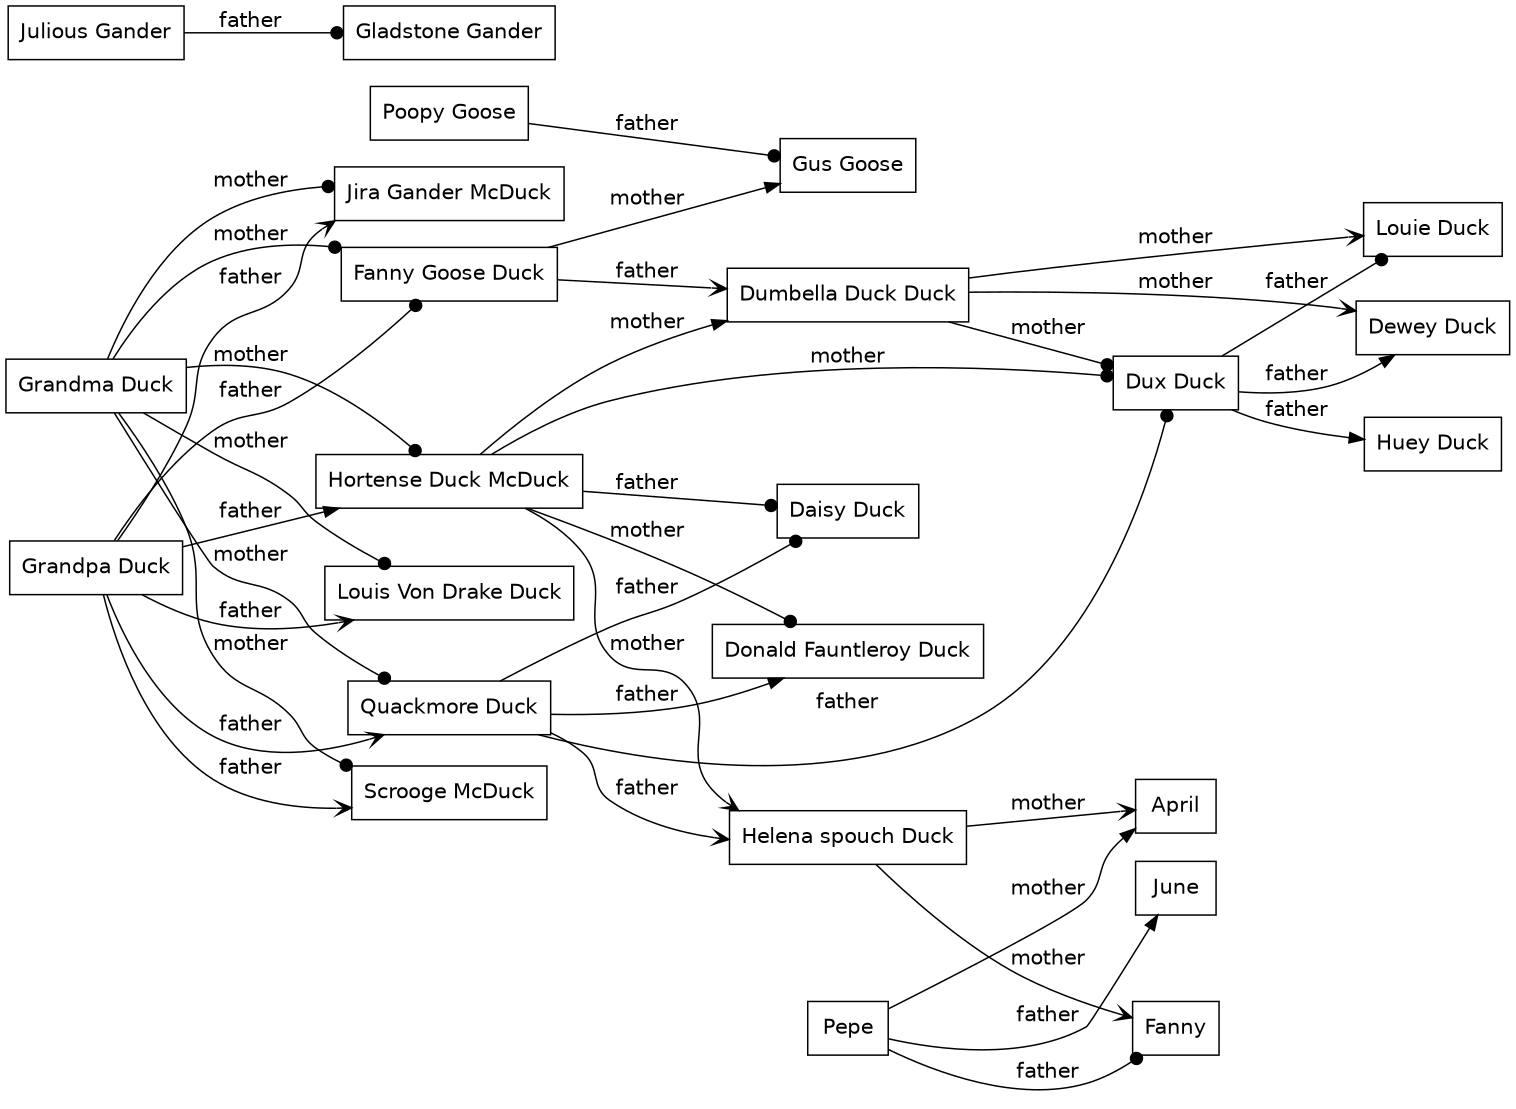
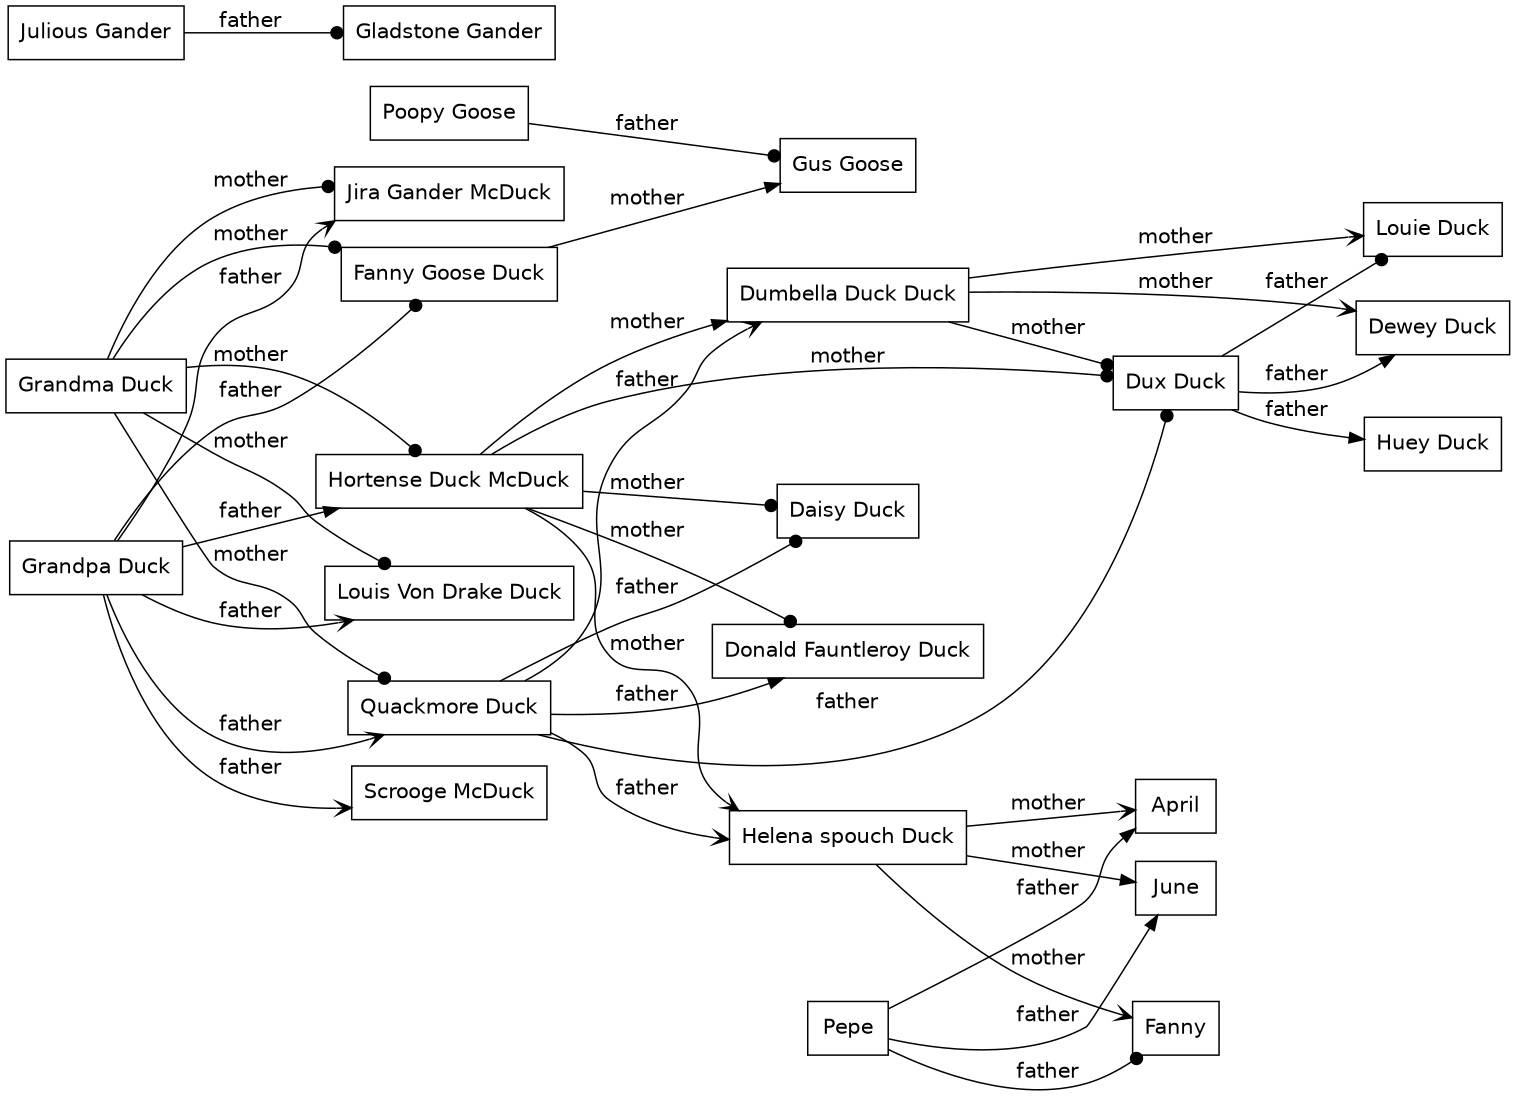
(635, 284) -> (604, 479)
(648, 484) -> (648, 484)
(196, 600) -> none
none -> (1044, 868)
(1048, 889) -> (1048, 889)
